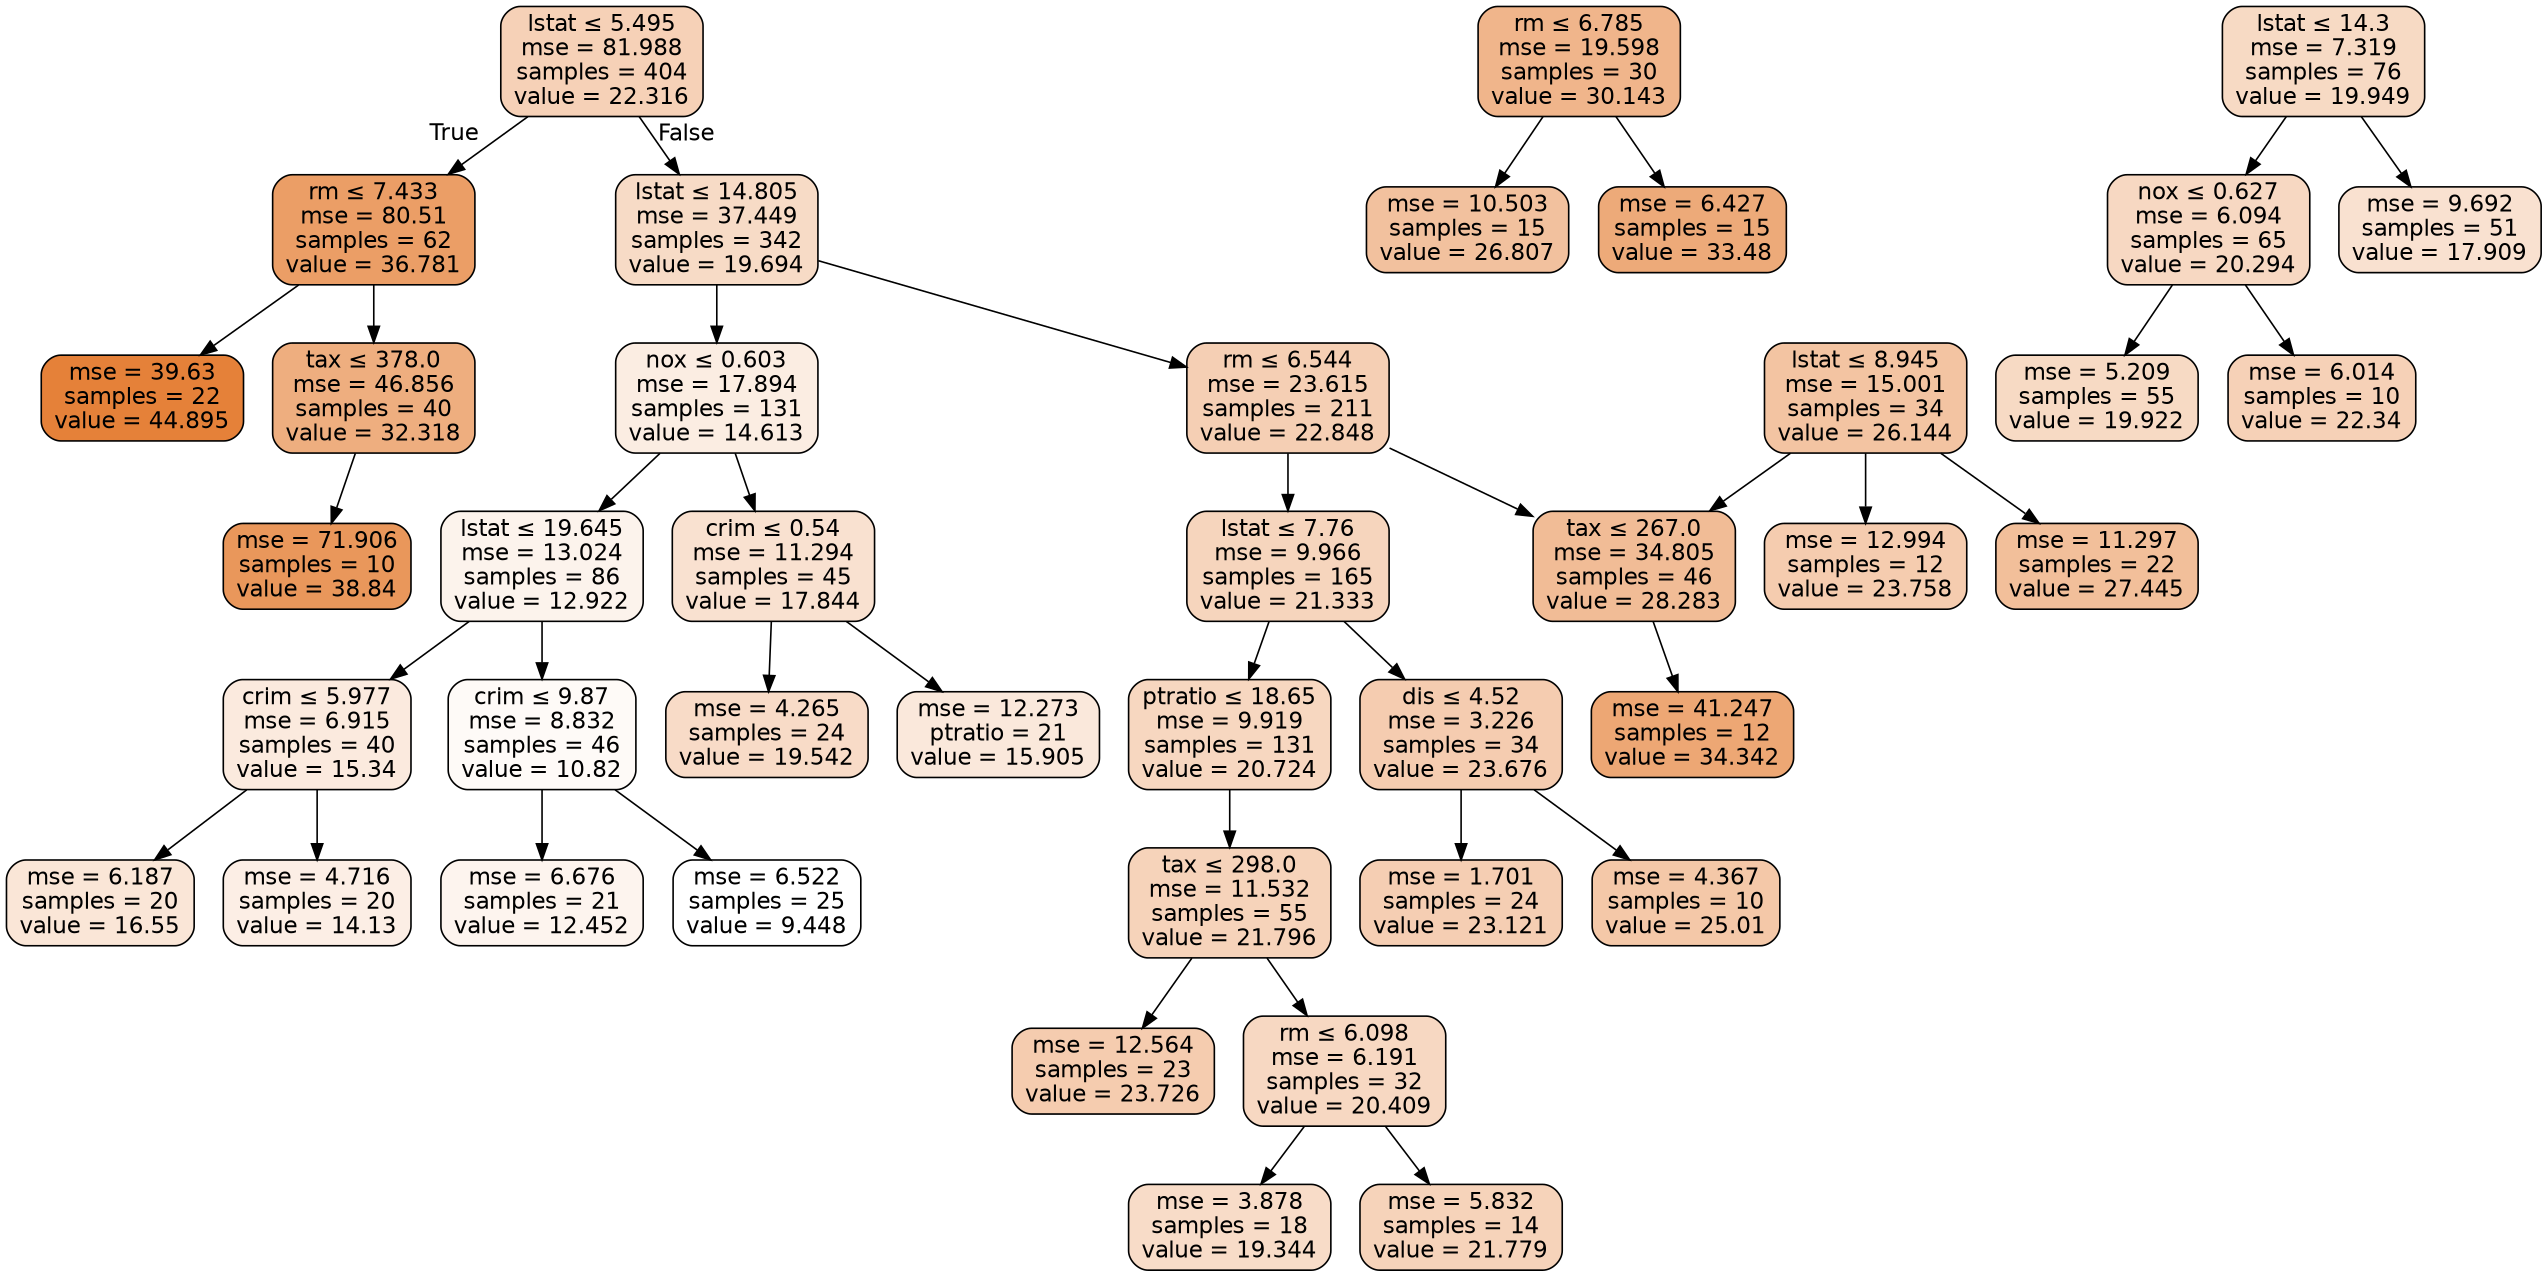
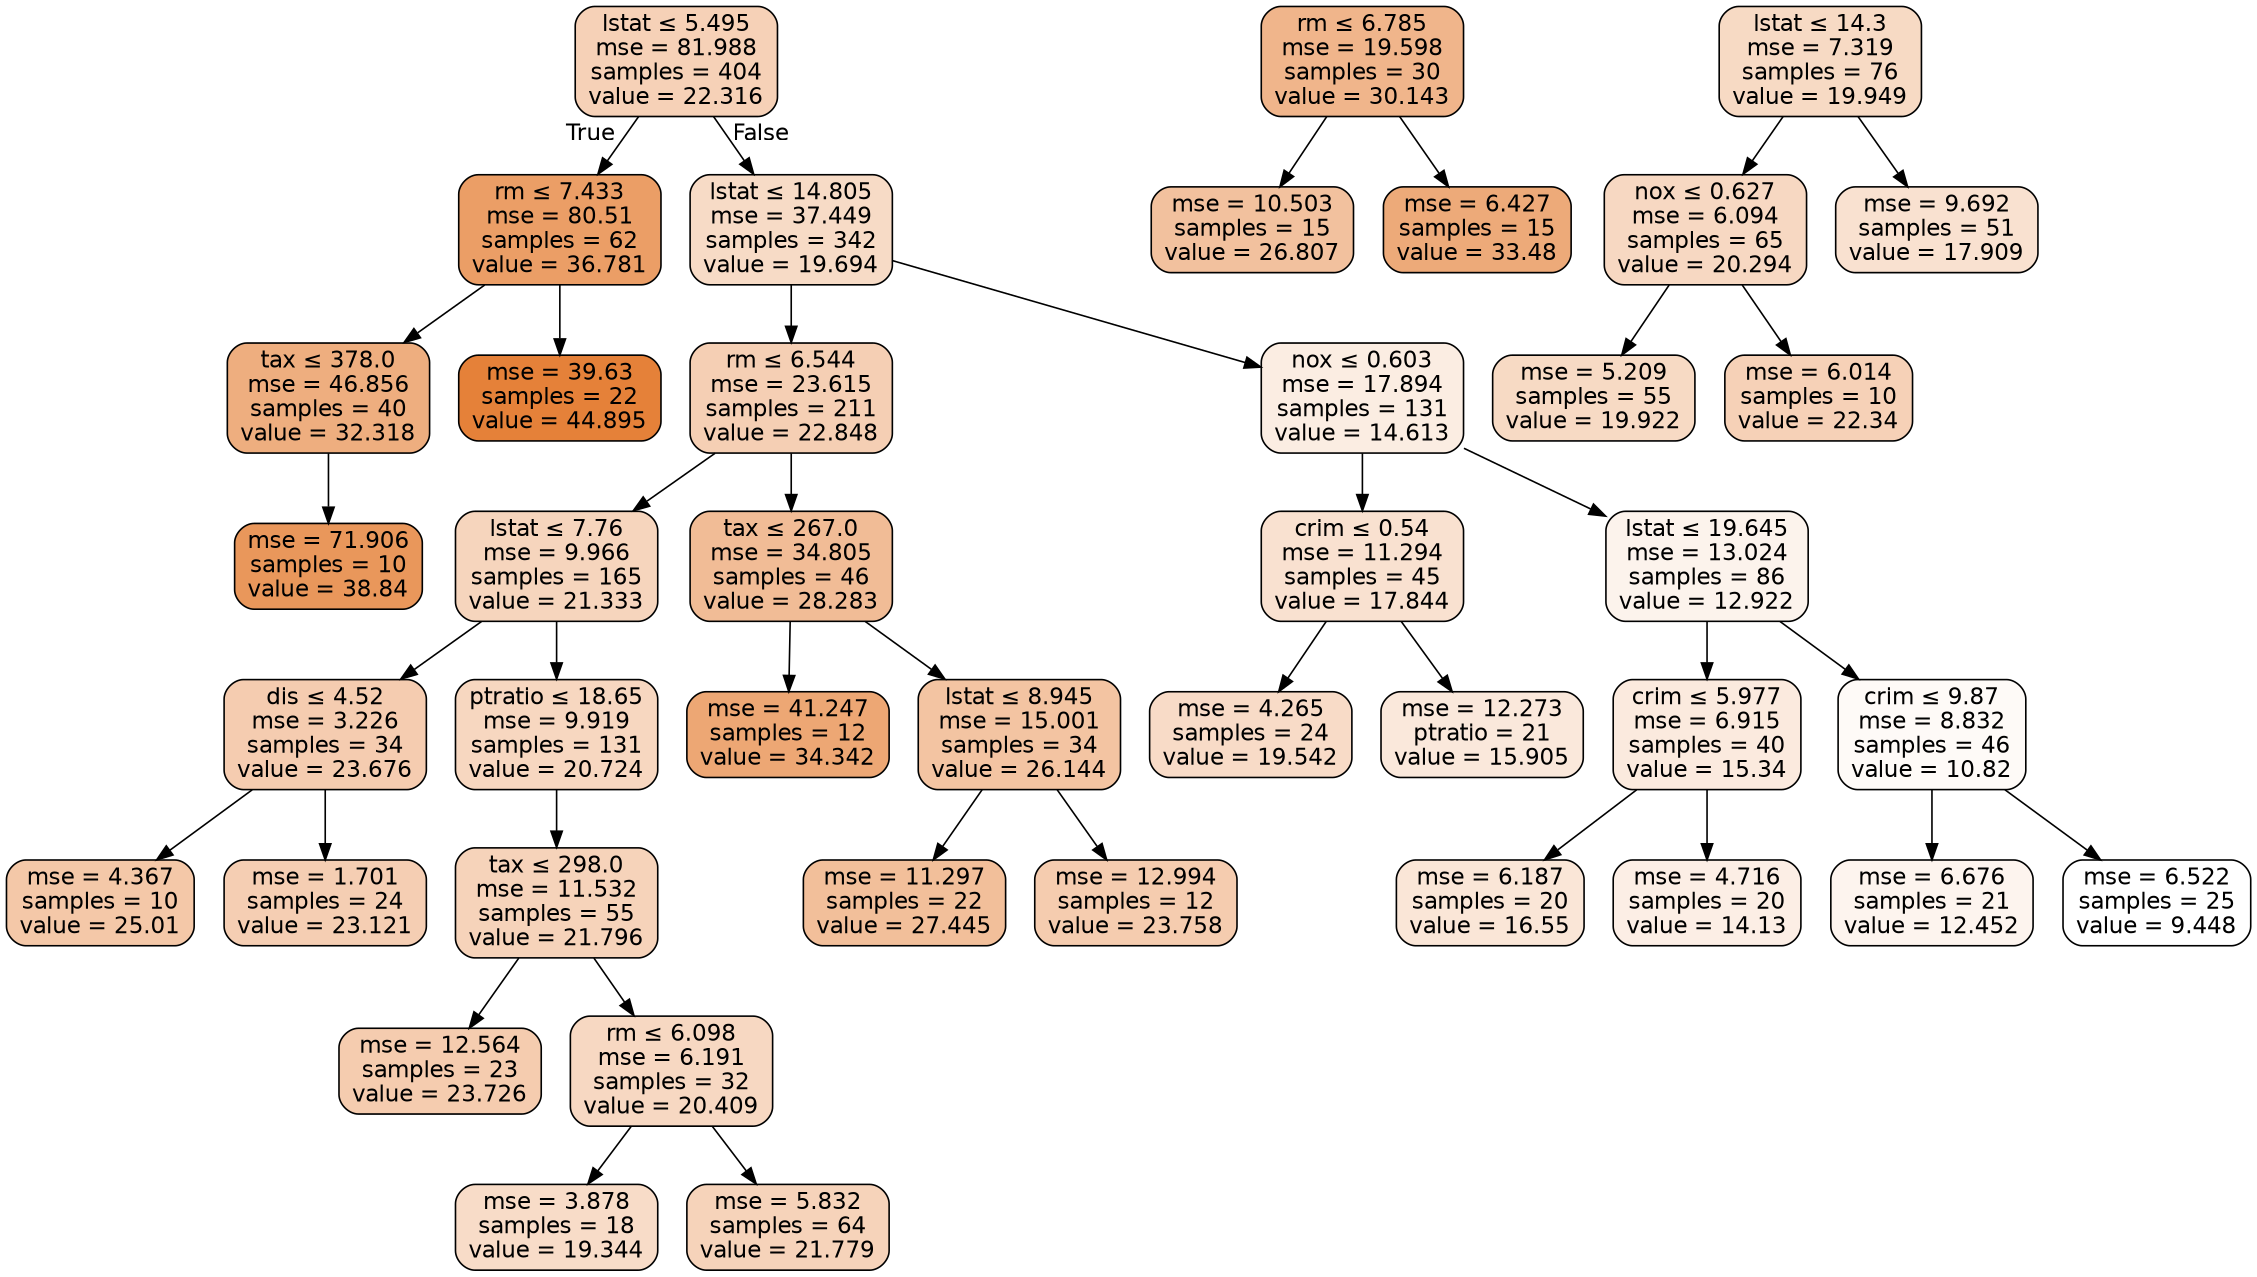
(1757, 477) -> (898, 645)
(1461, 1226) -> (788, 1226)
